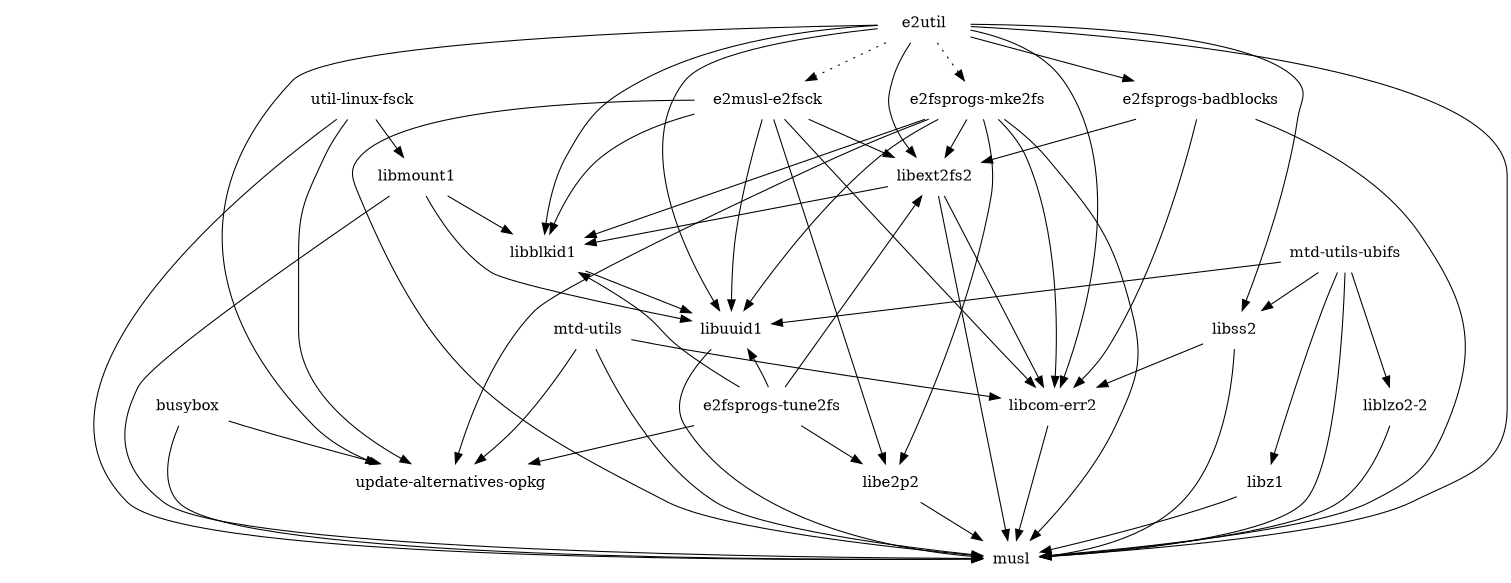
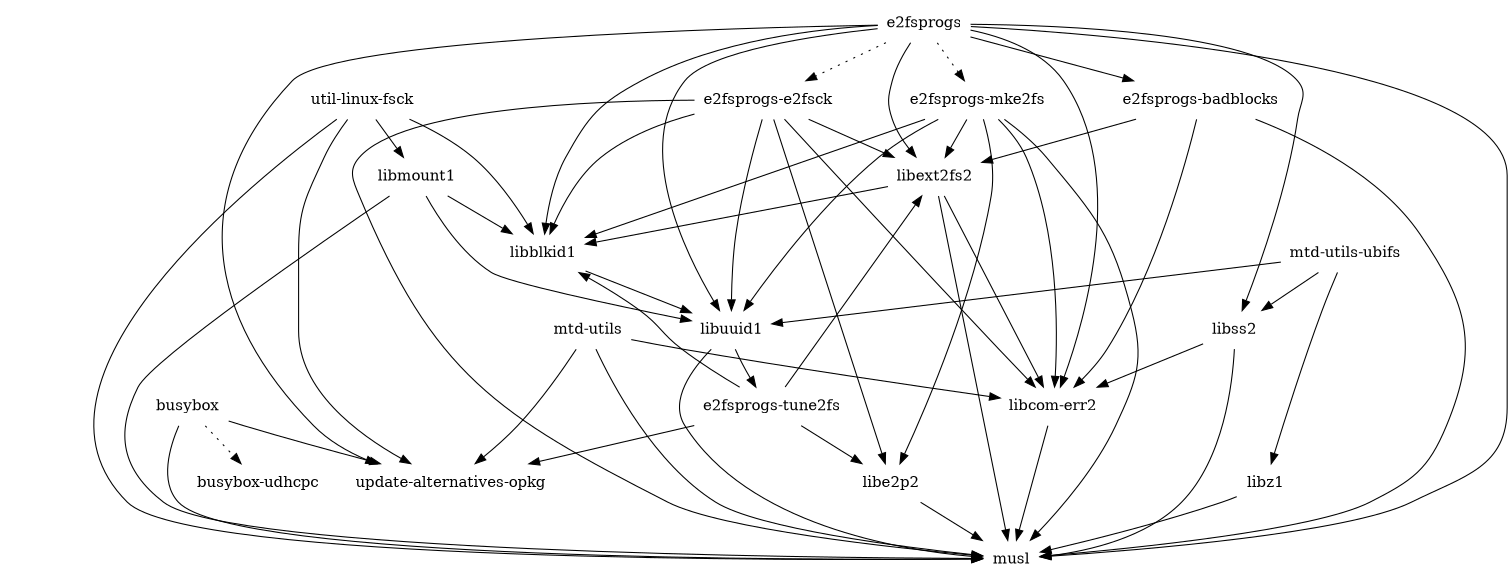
(924, 23) -> (924, 23)
(768, 100) -> (768, 100)
none -> (478, 162)
(655, 243) -> none
(761, 373) -> (744, 366)
(1396, 406) -> none
none -> (258, 483)
(1294, 509) -> none
